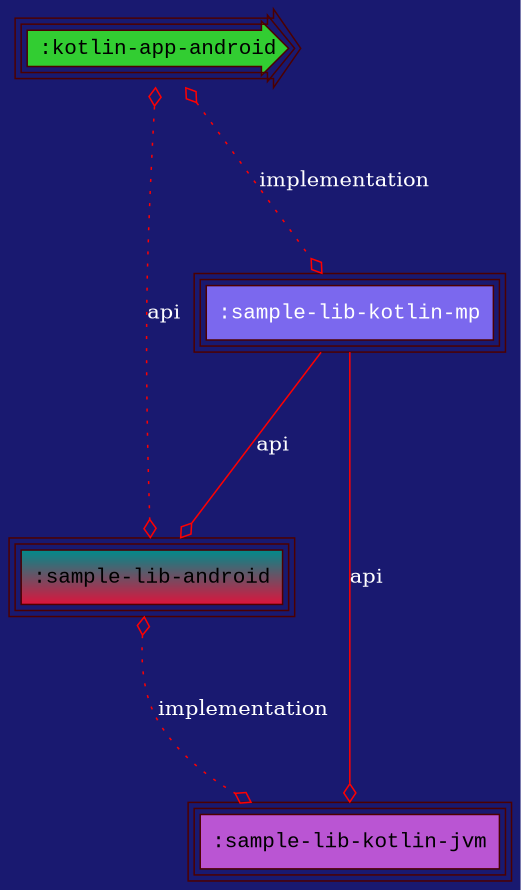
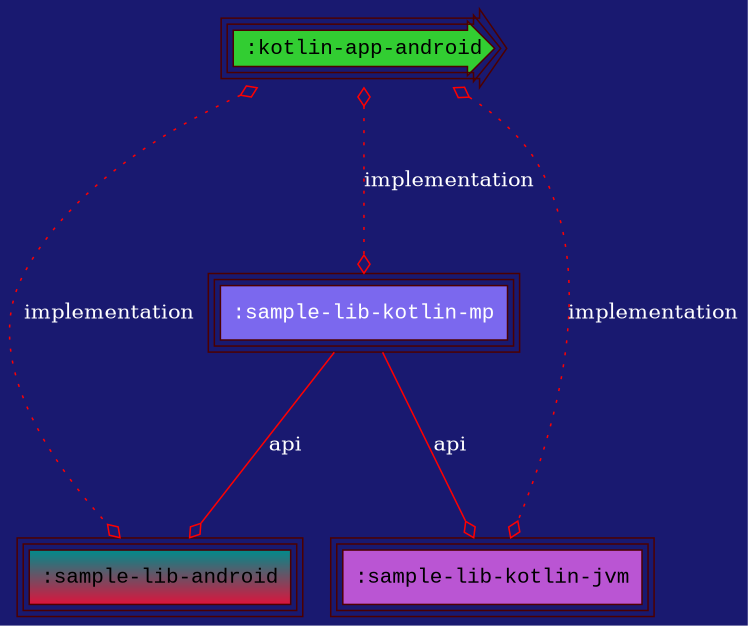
(164, 313) -> (109, 313)
(163, 729) -> (569, 295)
